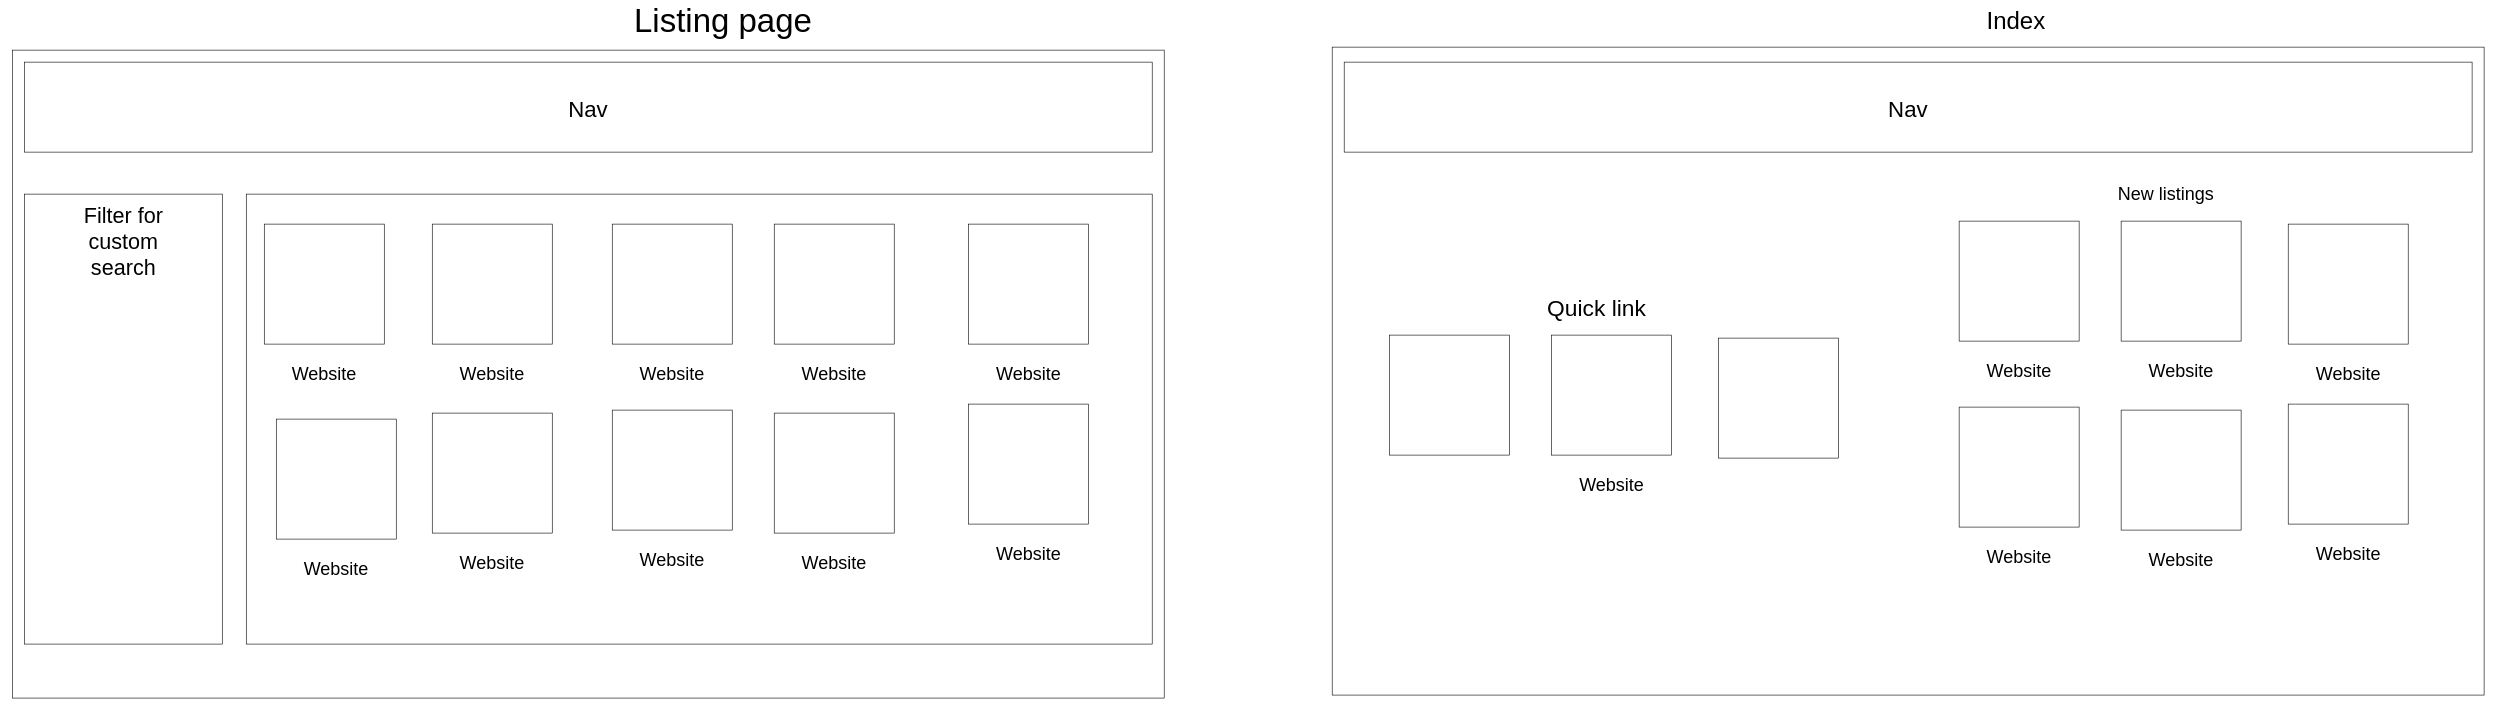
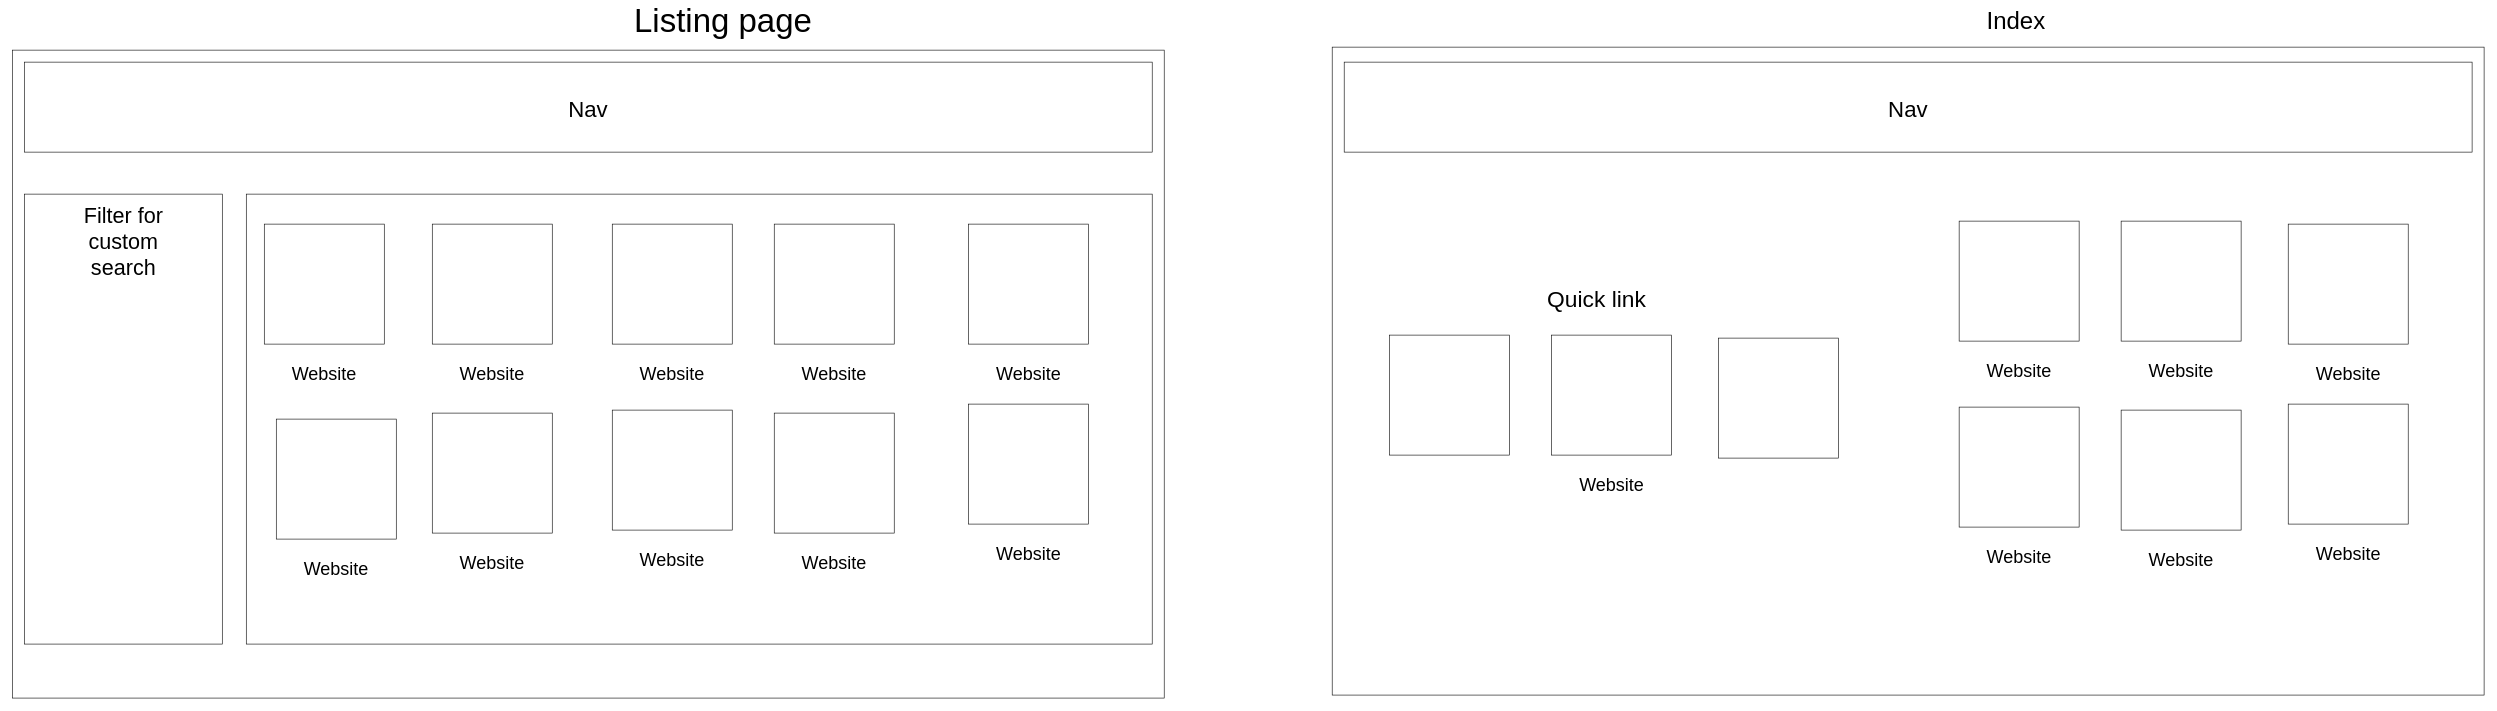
(2166, 194) -> none
(1597, 308) -> (1597, 299)
